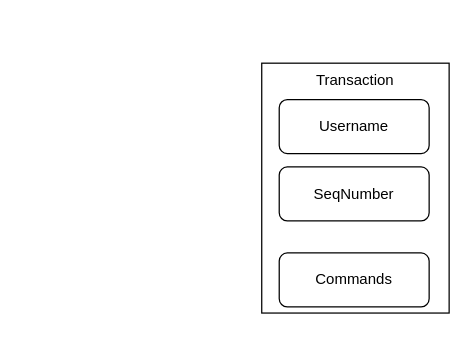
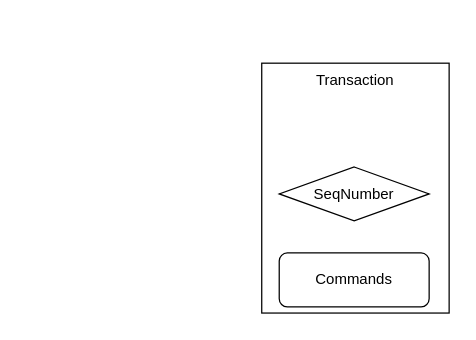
(354, 127) -> none
(354, 194) -> (354, 194)
